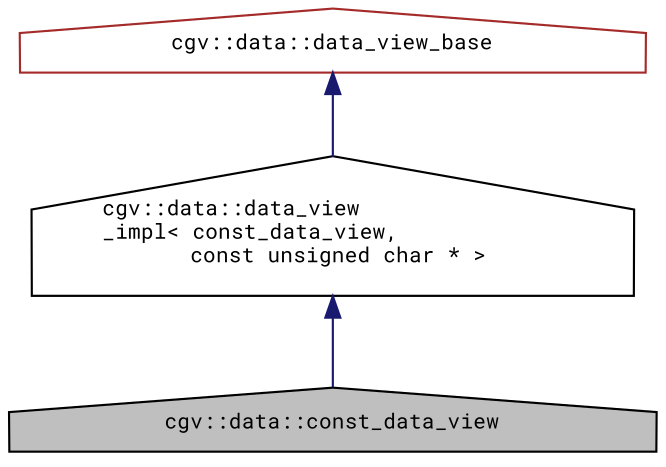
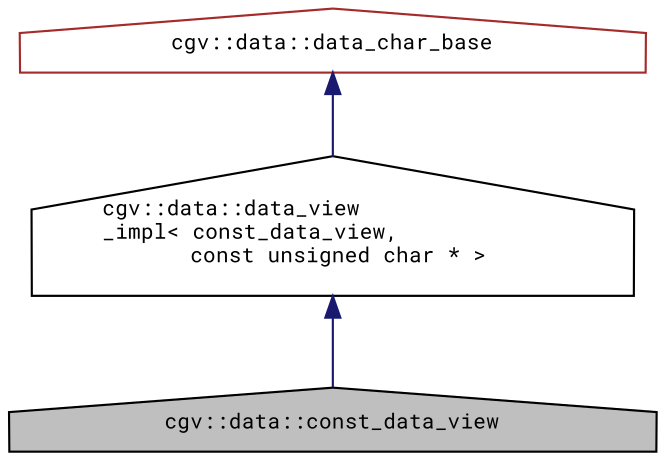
(333, 44) -> (333, 44)
